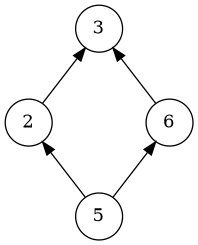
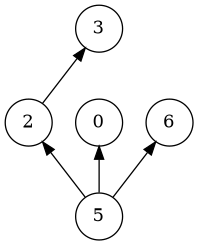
(138, 81) -> none
none -> (99, 123)
